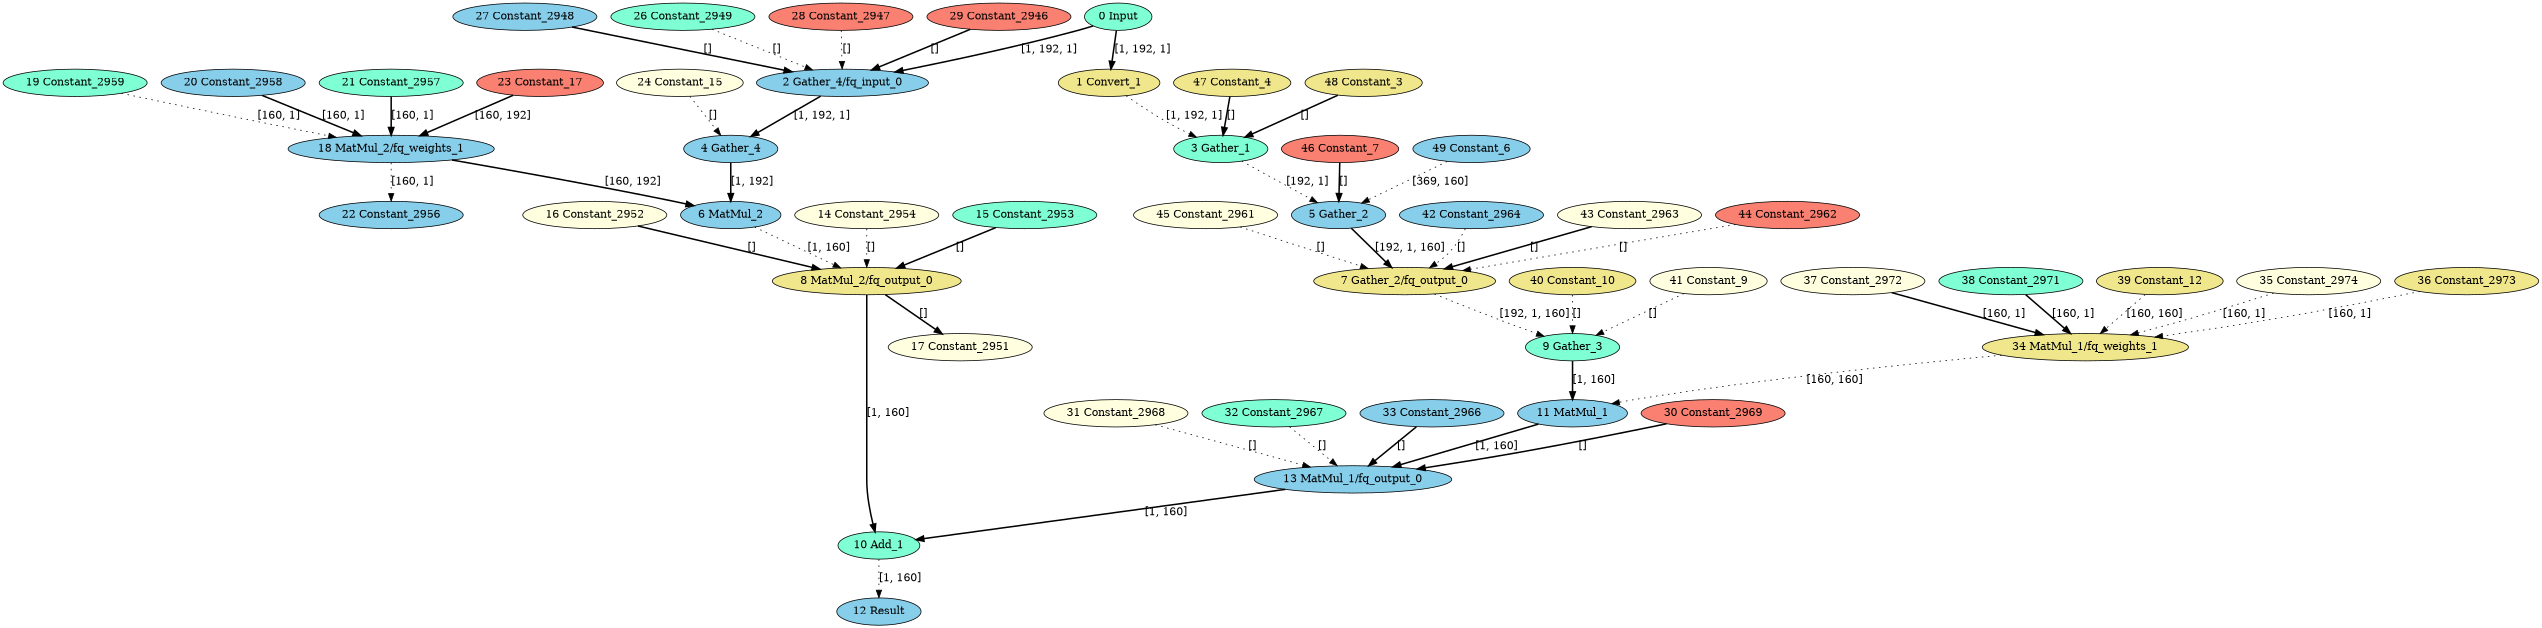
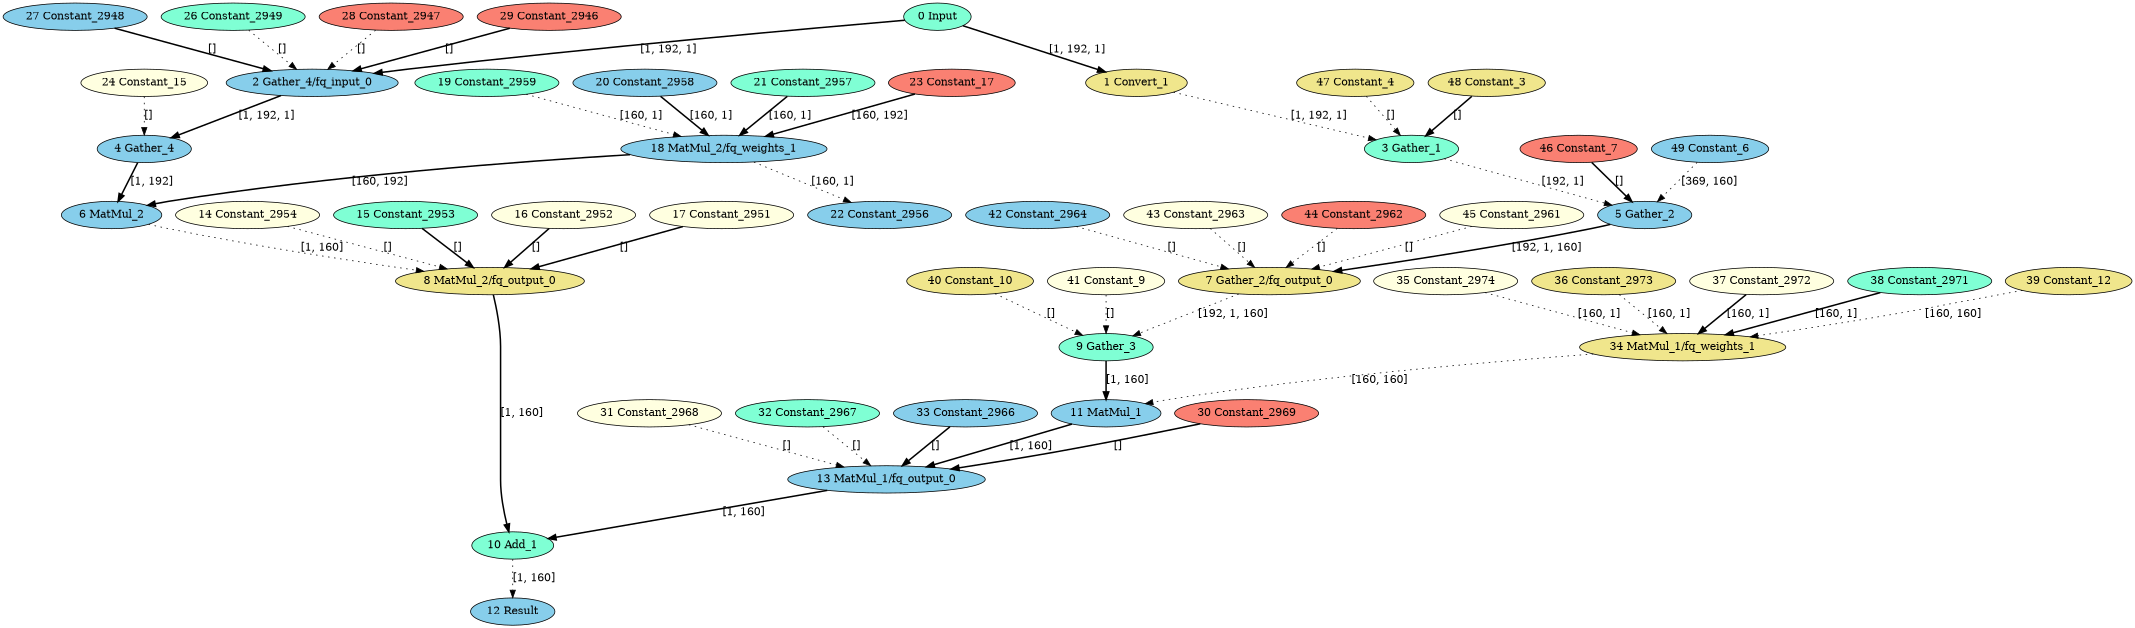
(1227, 112) -> (1381, 113)
(1522, 247) -> (1230, 245)
(911, 312) -> (611, 247)
